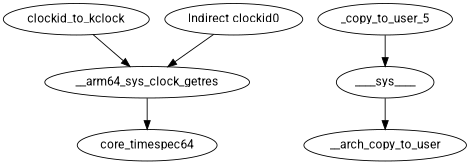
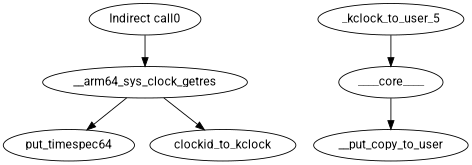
(234, 19) -> (145, 19)
(385, 19) -> (391, 19)
(108, 48) -> (181, 111)
(385, 82) -> (391, 82)
(147, 145) -> (69, 145)
(385, 145) -> (391, 145)
